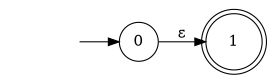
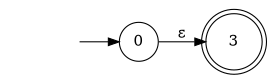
(234, 42) -> (234, 42)
